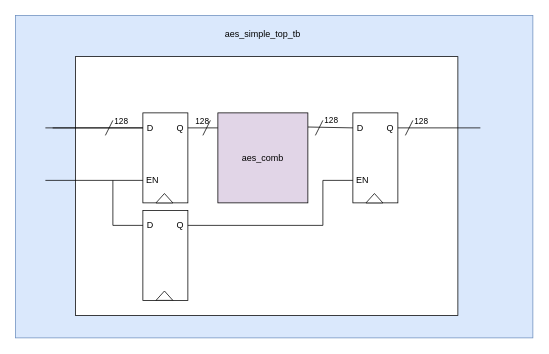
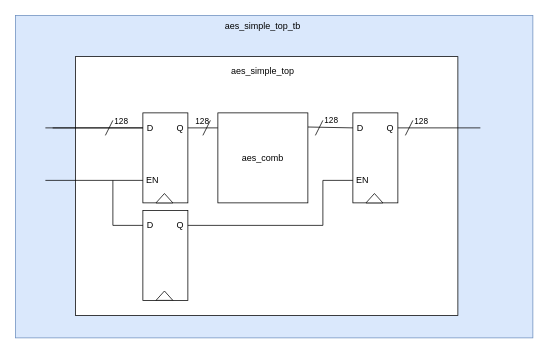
(263, 34) -> (263, 27)
none -> (263, 72)
(263, 158) -> (263, 158)
